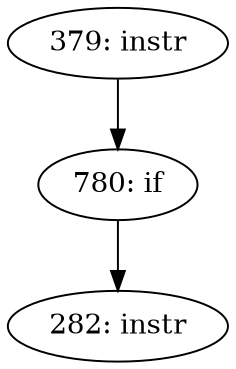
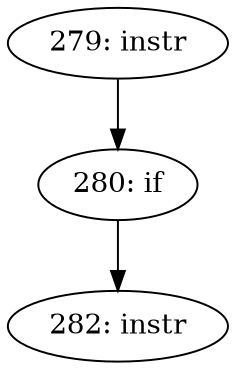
(118, 43) -> (118, 43)
(118, 185) -> (118, 185)
